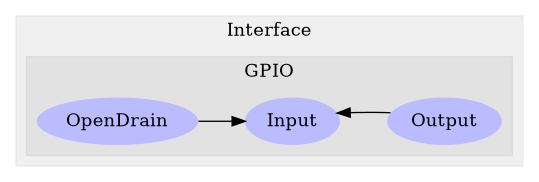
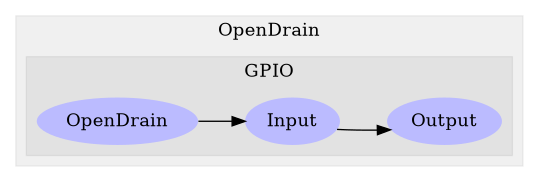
(269, 31) -> (269, 31)
(370, 112) -> (357, 130)
